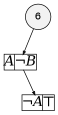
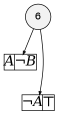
(29, 81) -> (43, 60)
